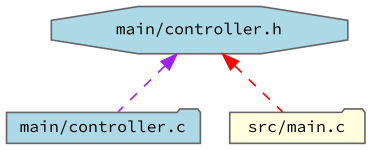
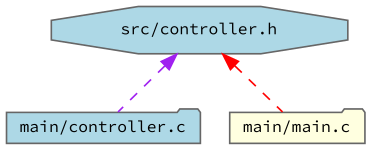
(200, 30) -> (200, 30)
(297, 128) -> (297, 128)
